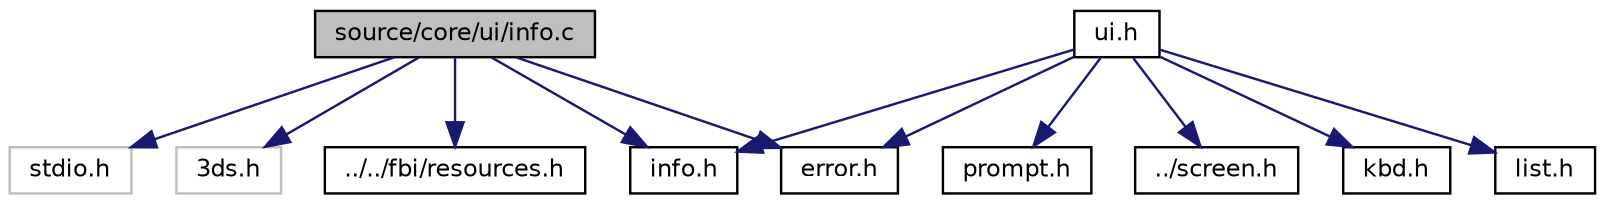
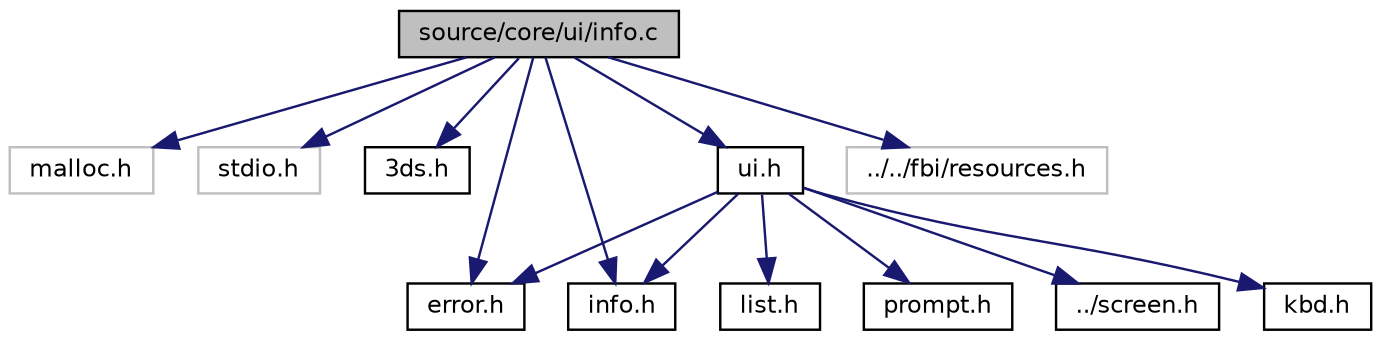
none -> (639, 96)
none -> (82, 170)
(229, 170) -> (417, 170)
(455, 170) -> (977, 170)
